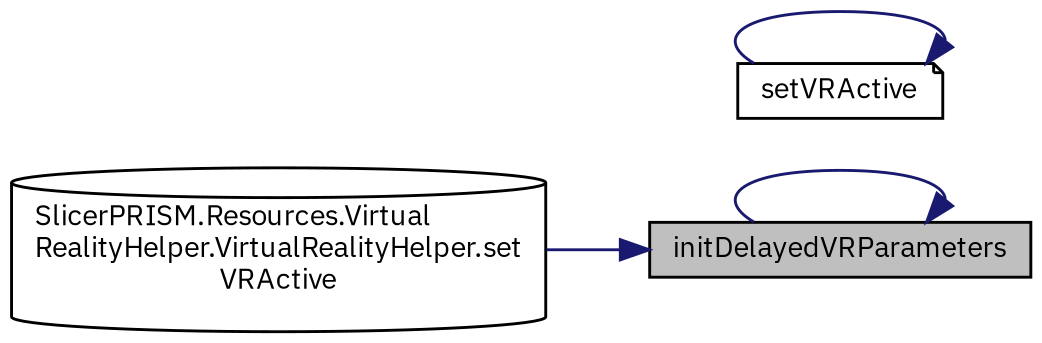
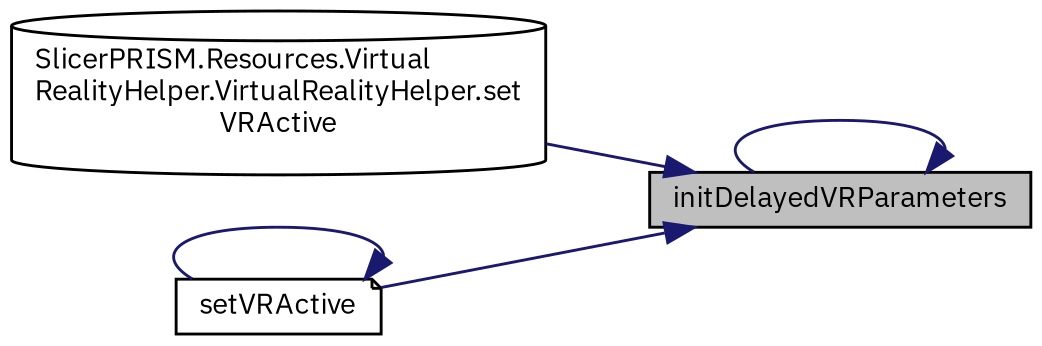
none -> (523, 260)
